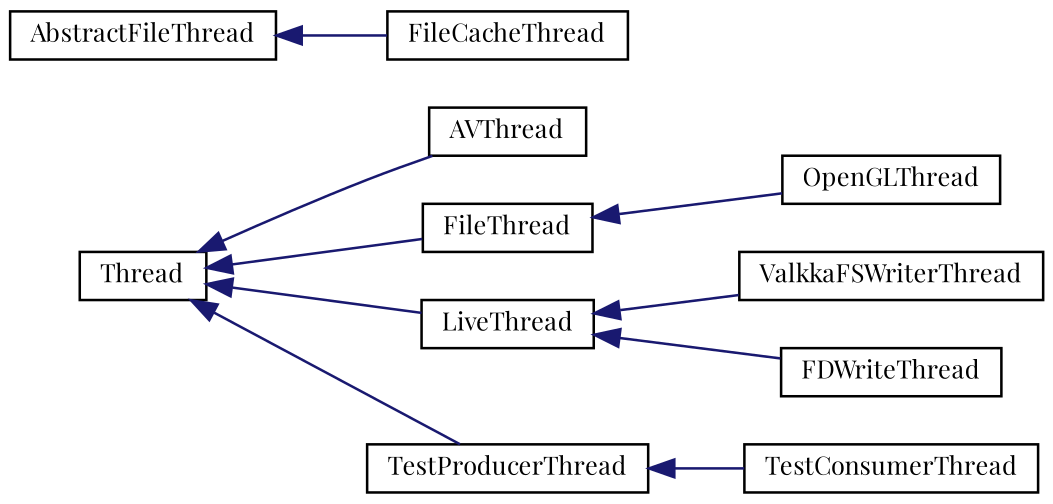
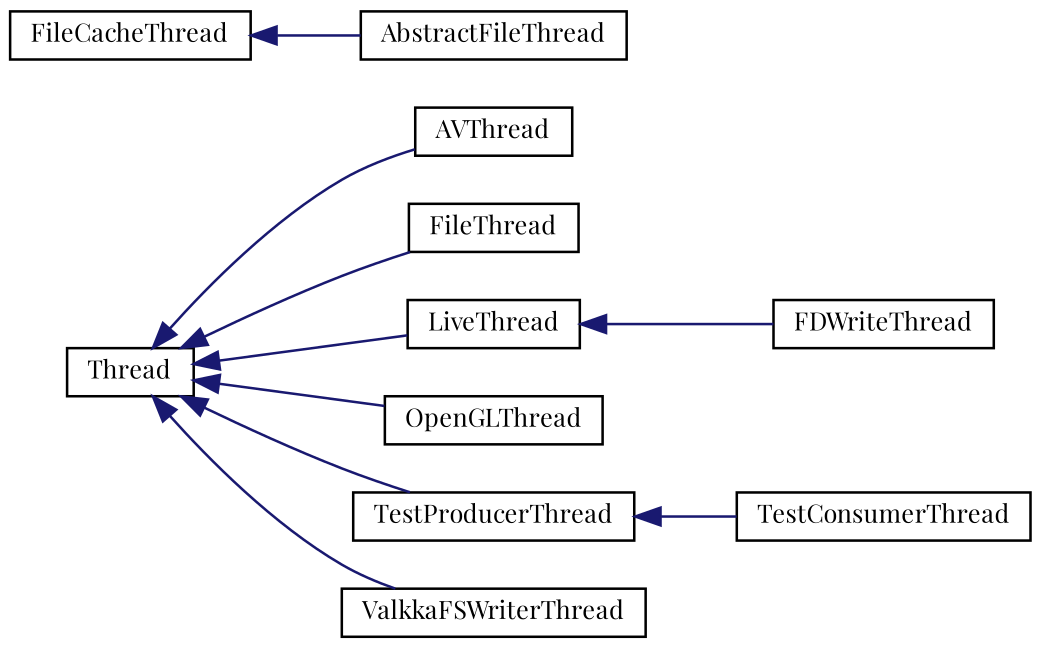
(345, 35) -> (319, 35)
(701, 204) -> (302, 395)
(679, 303) -> (273, 516)
